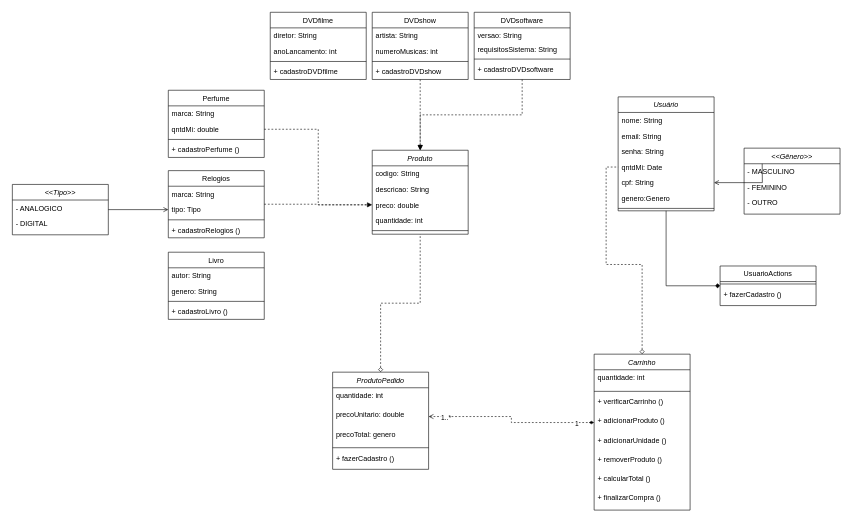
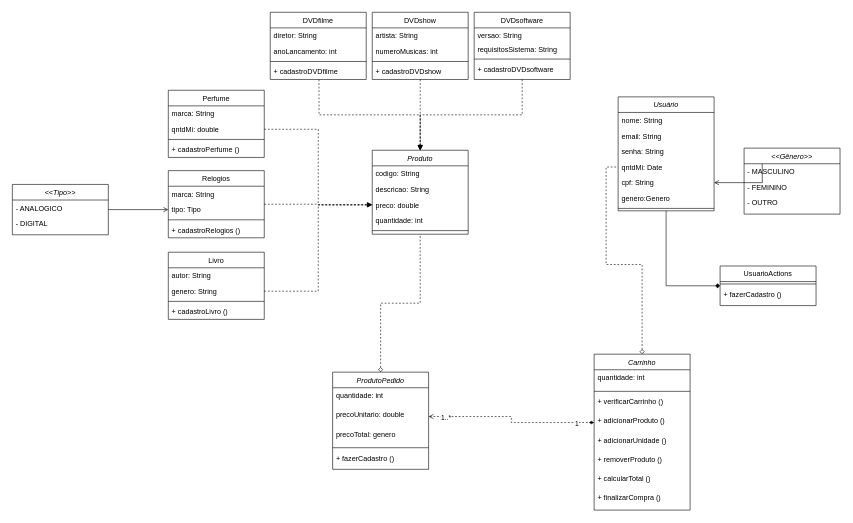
none -> (351, 115)
none -> (318, 275)
